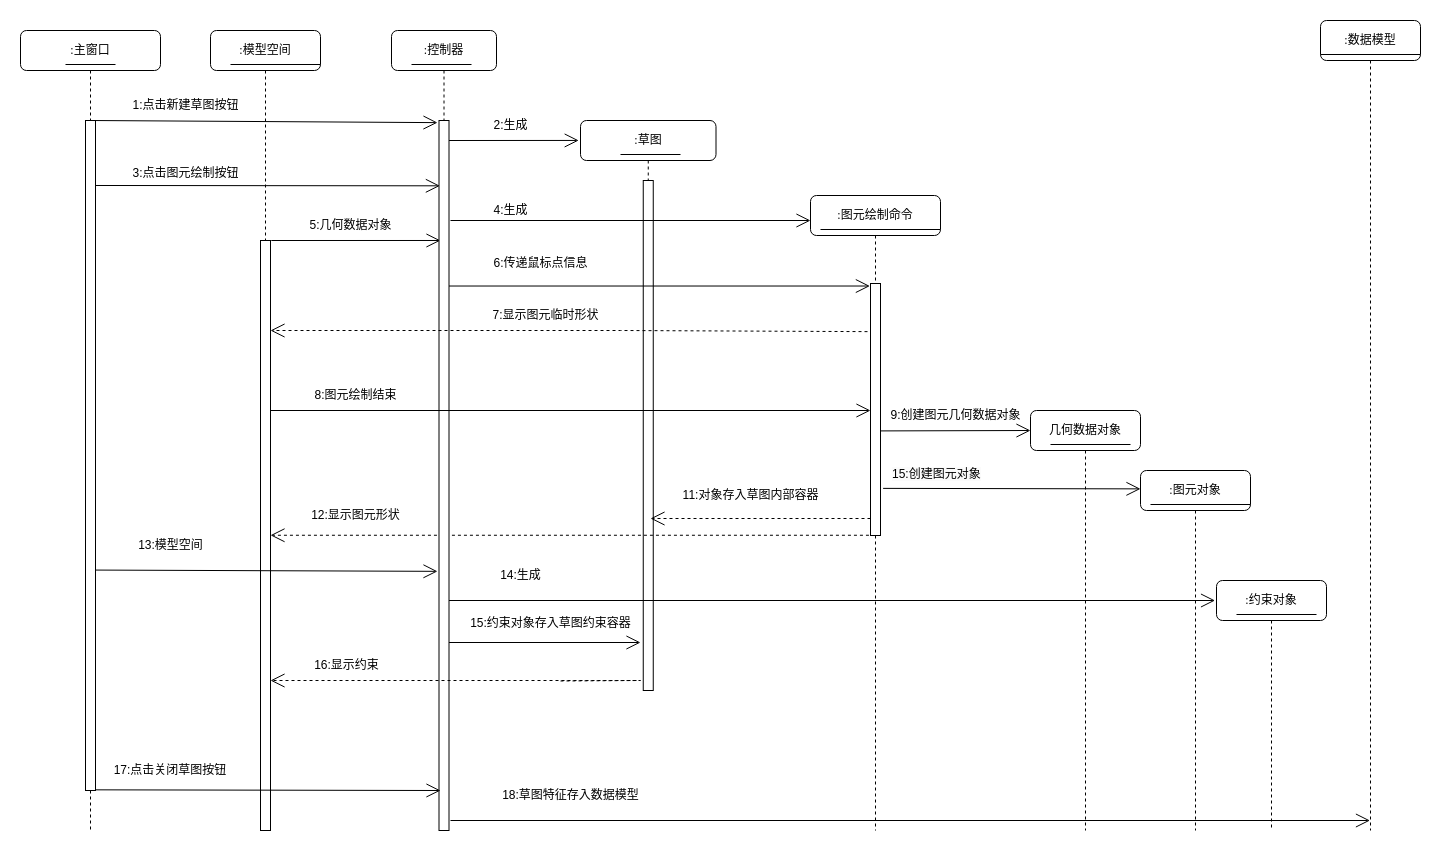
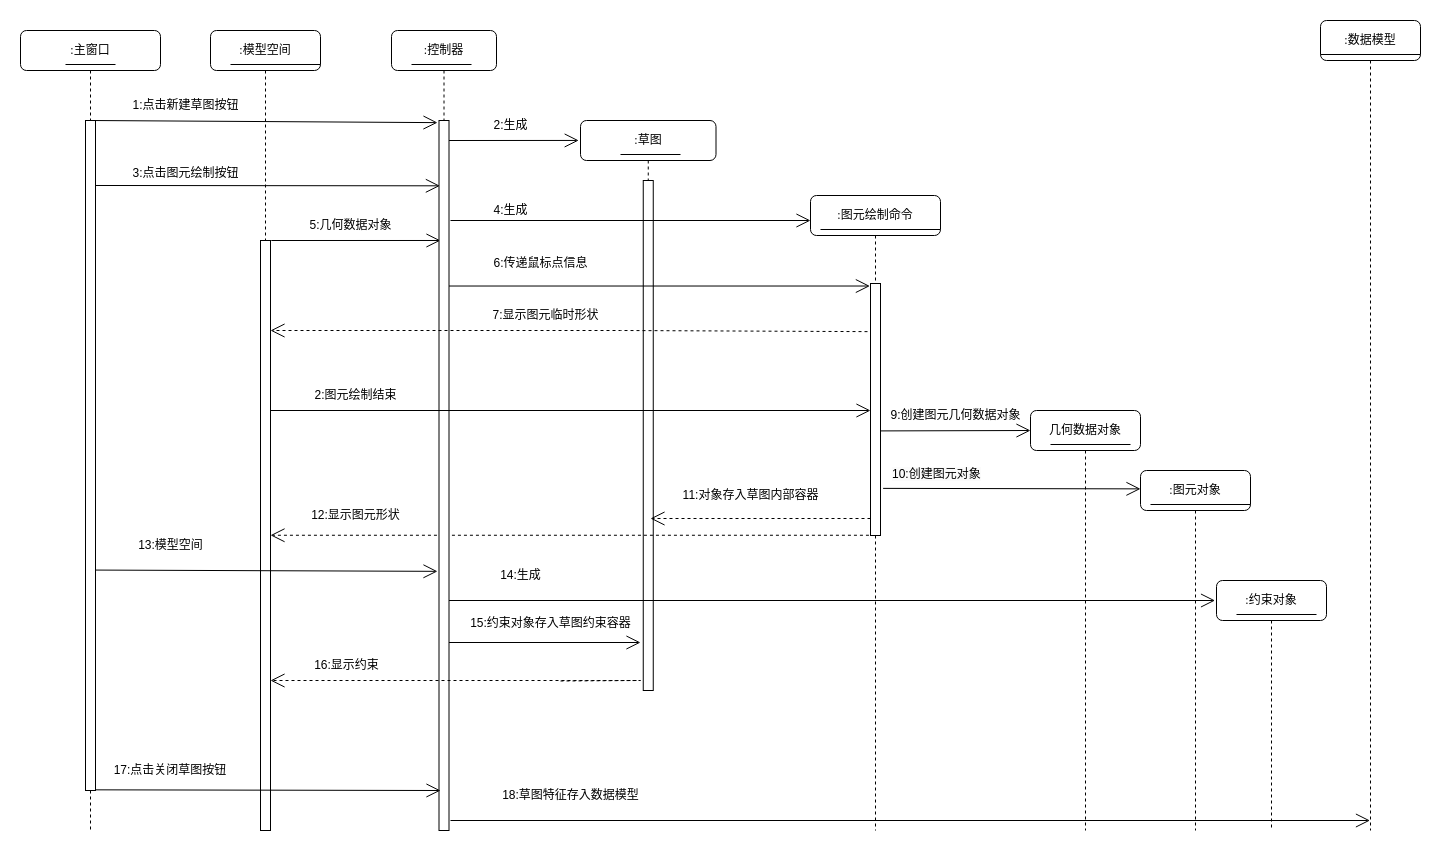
(356, 396) -> (356, 396)
(937, 475) -> (937, 475)
